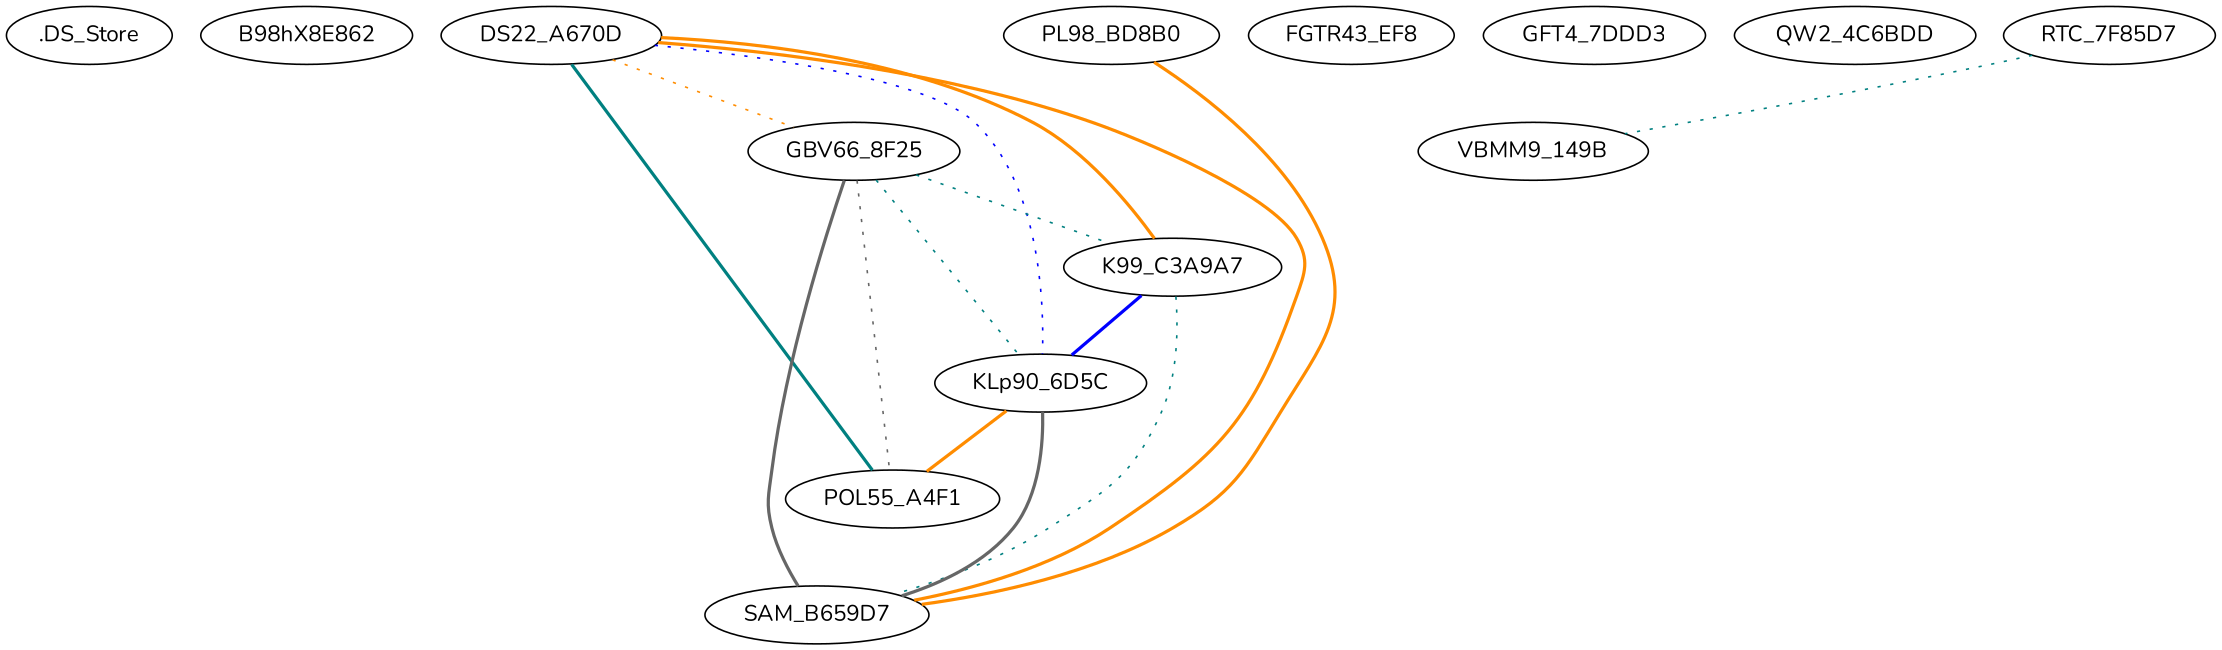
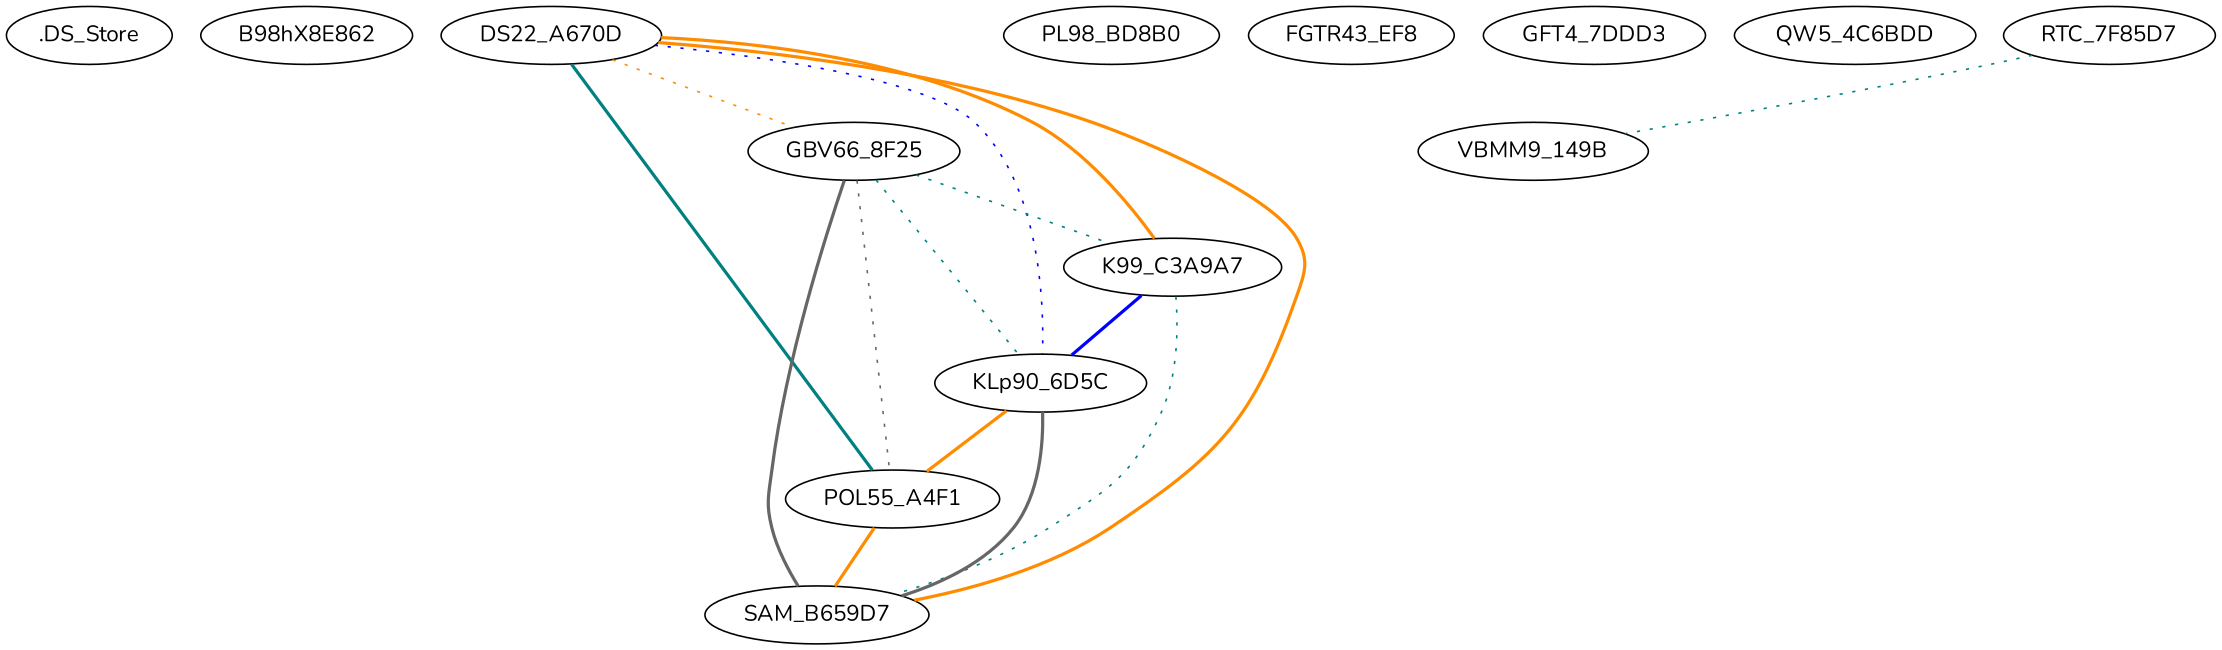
(1855, 35) -> (1855, 35)
(1284, 407) -> (855, 557)
